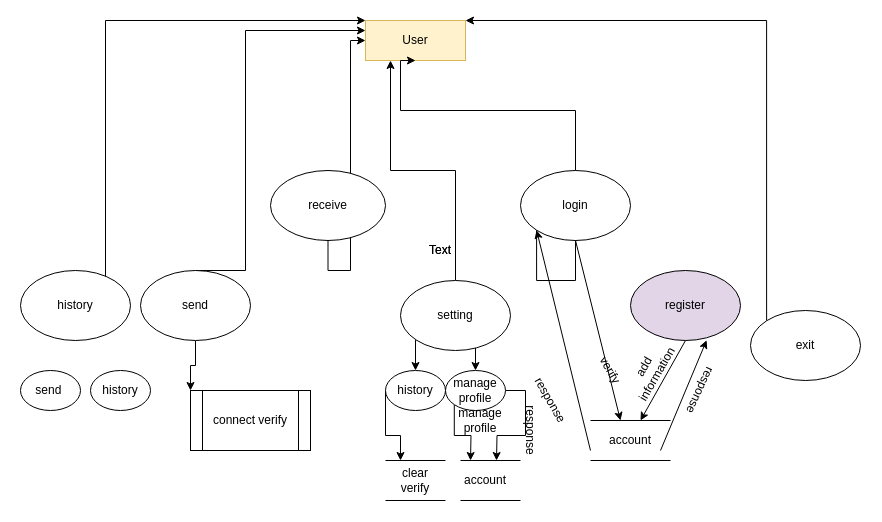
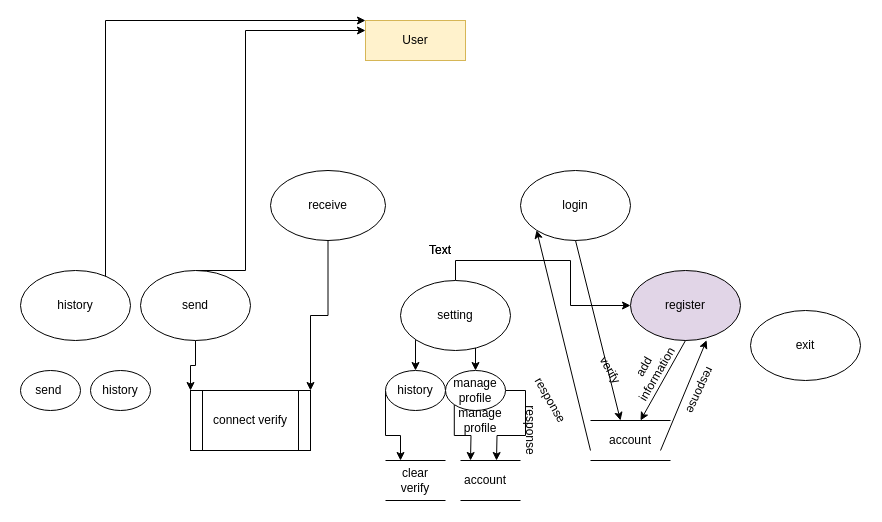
(767, 24) -> none
(351, 104) -> none
(490, 111) -> none
(418, 171) -> (561, 261)
none -> (311, 319)
